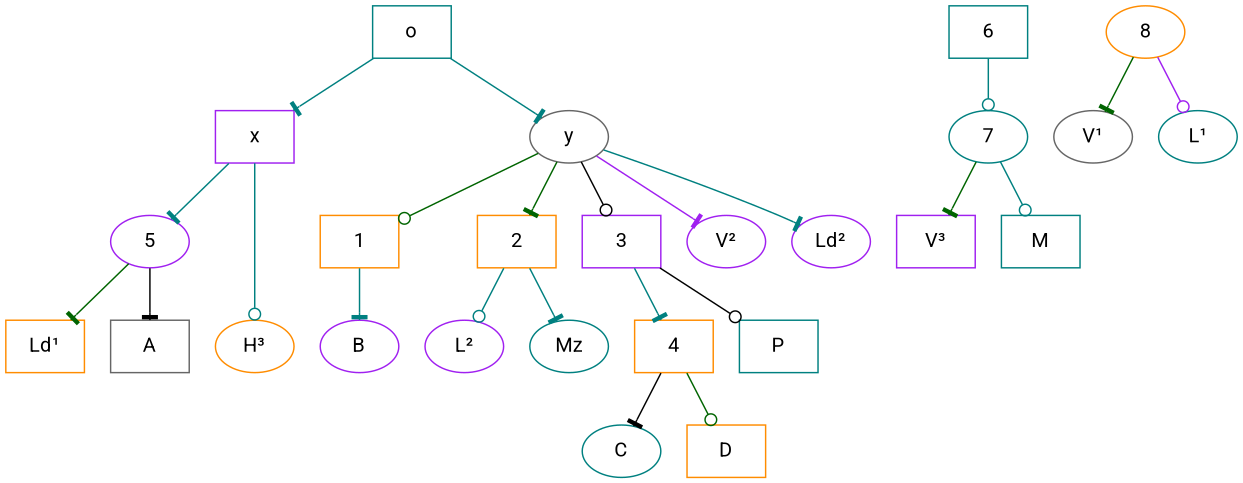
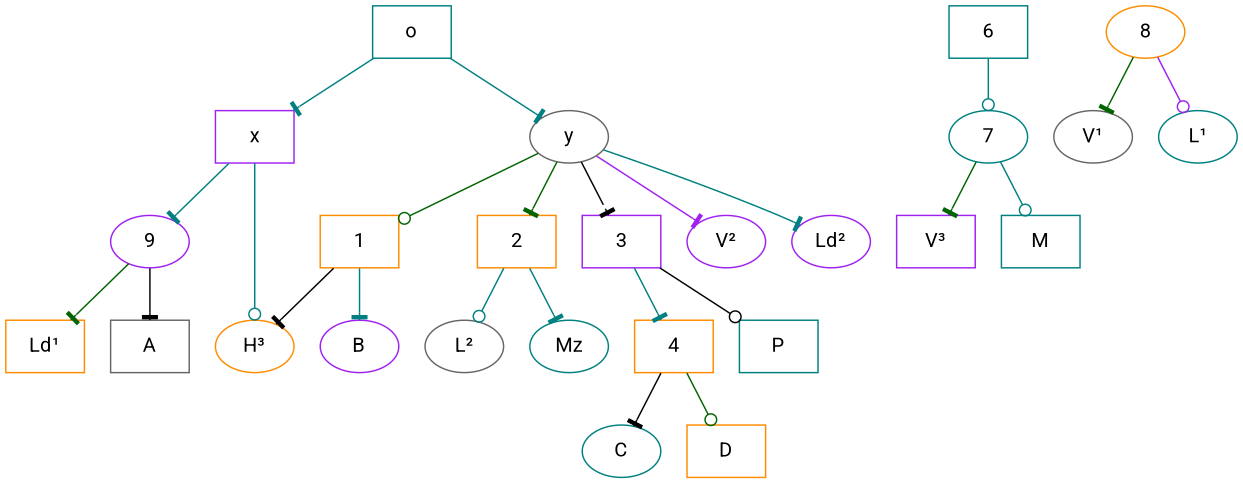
(592, 183) -> (592, 183)
(150, 242) -> (150, 242)
none -> (307, 294)
(464, 346) -> (464, 346)
